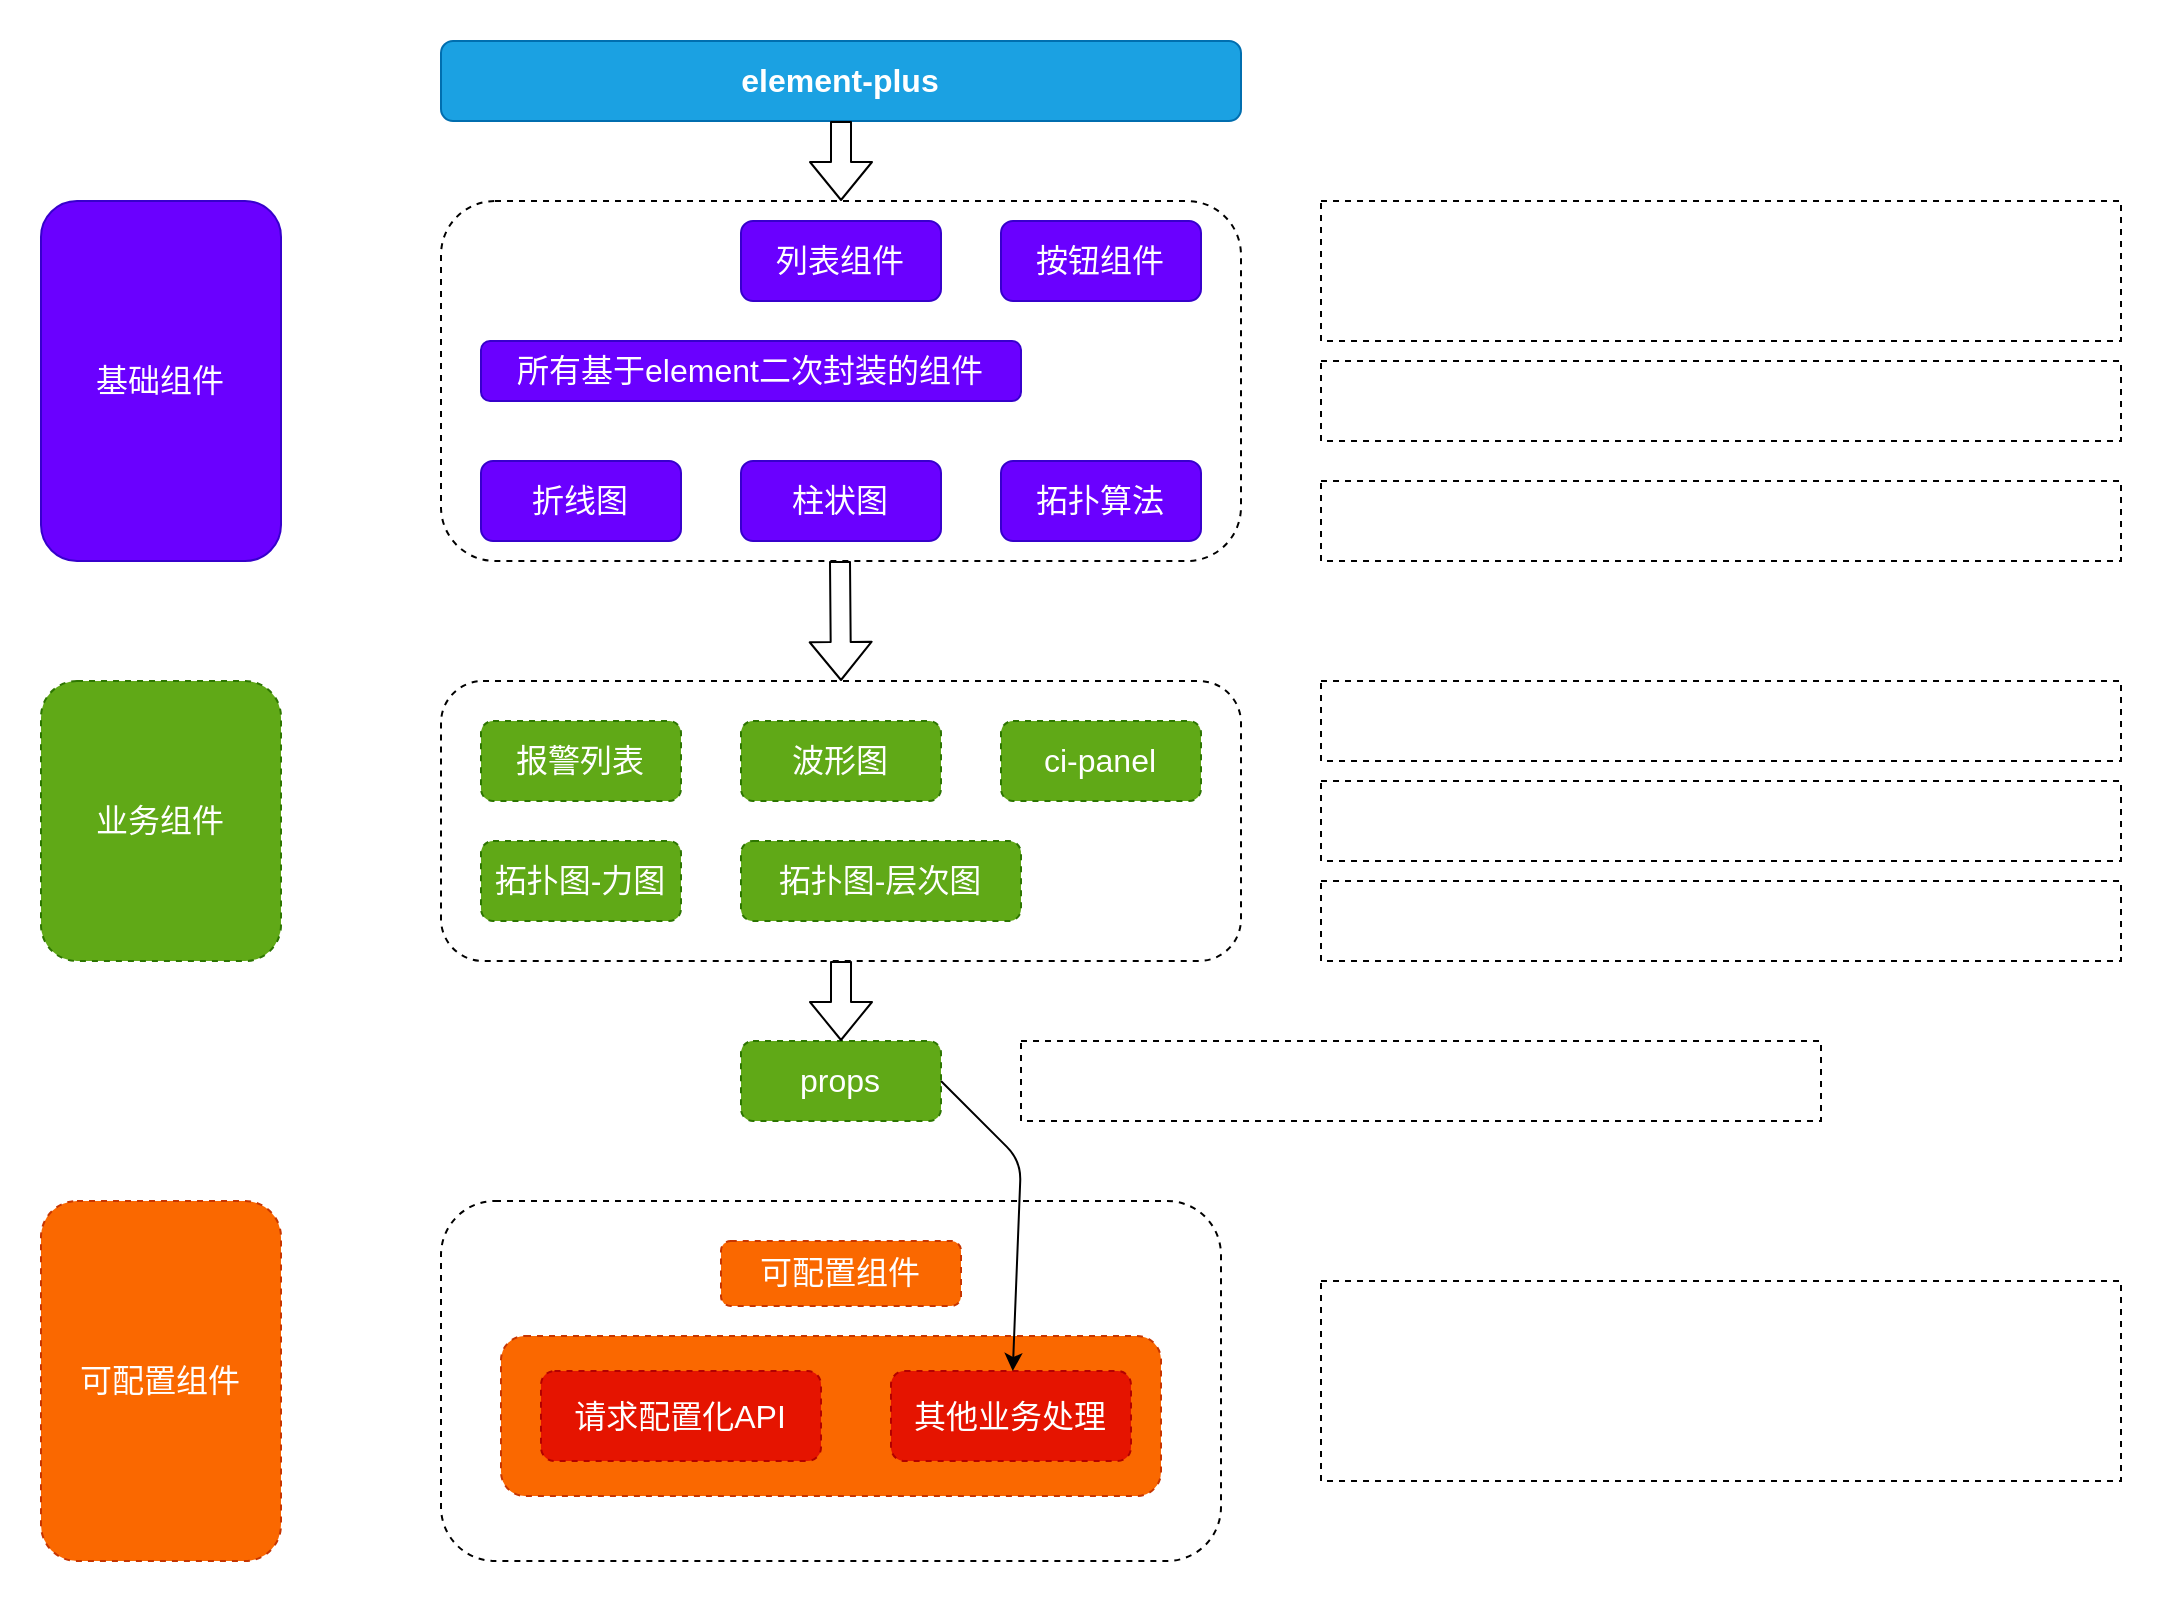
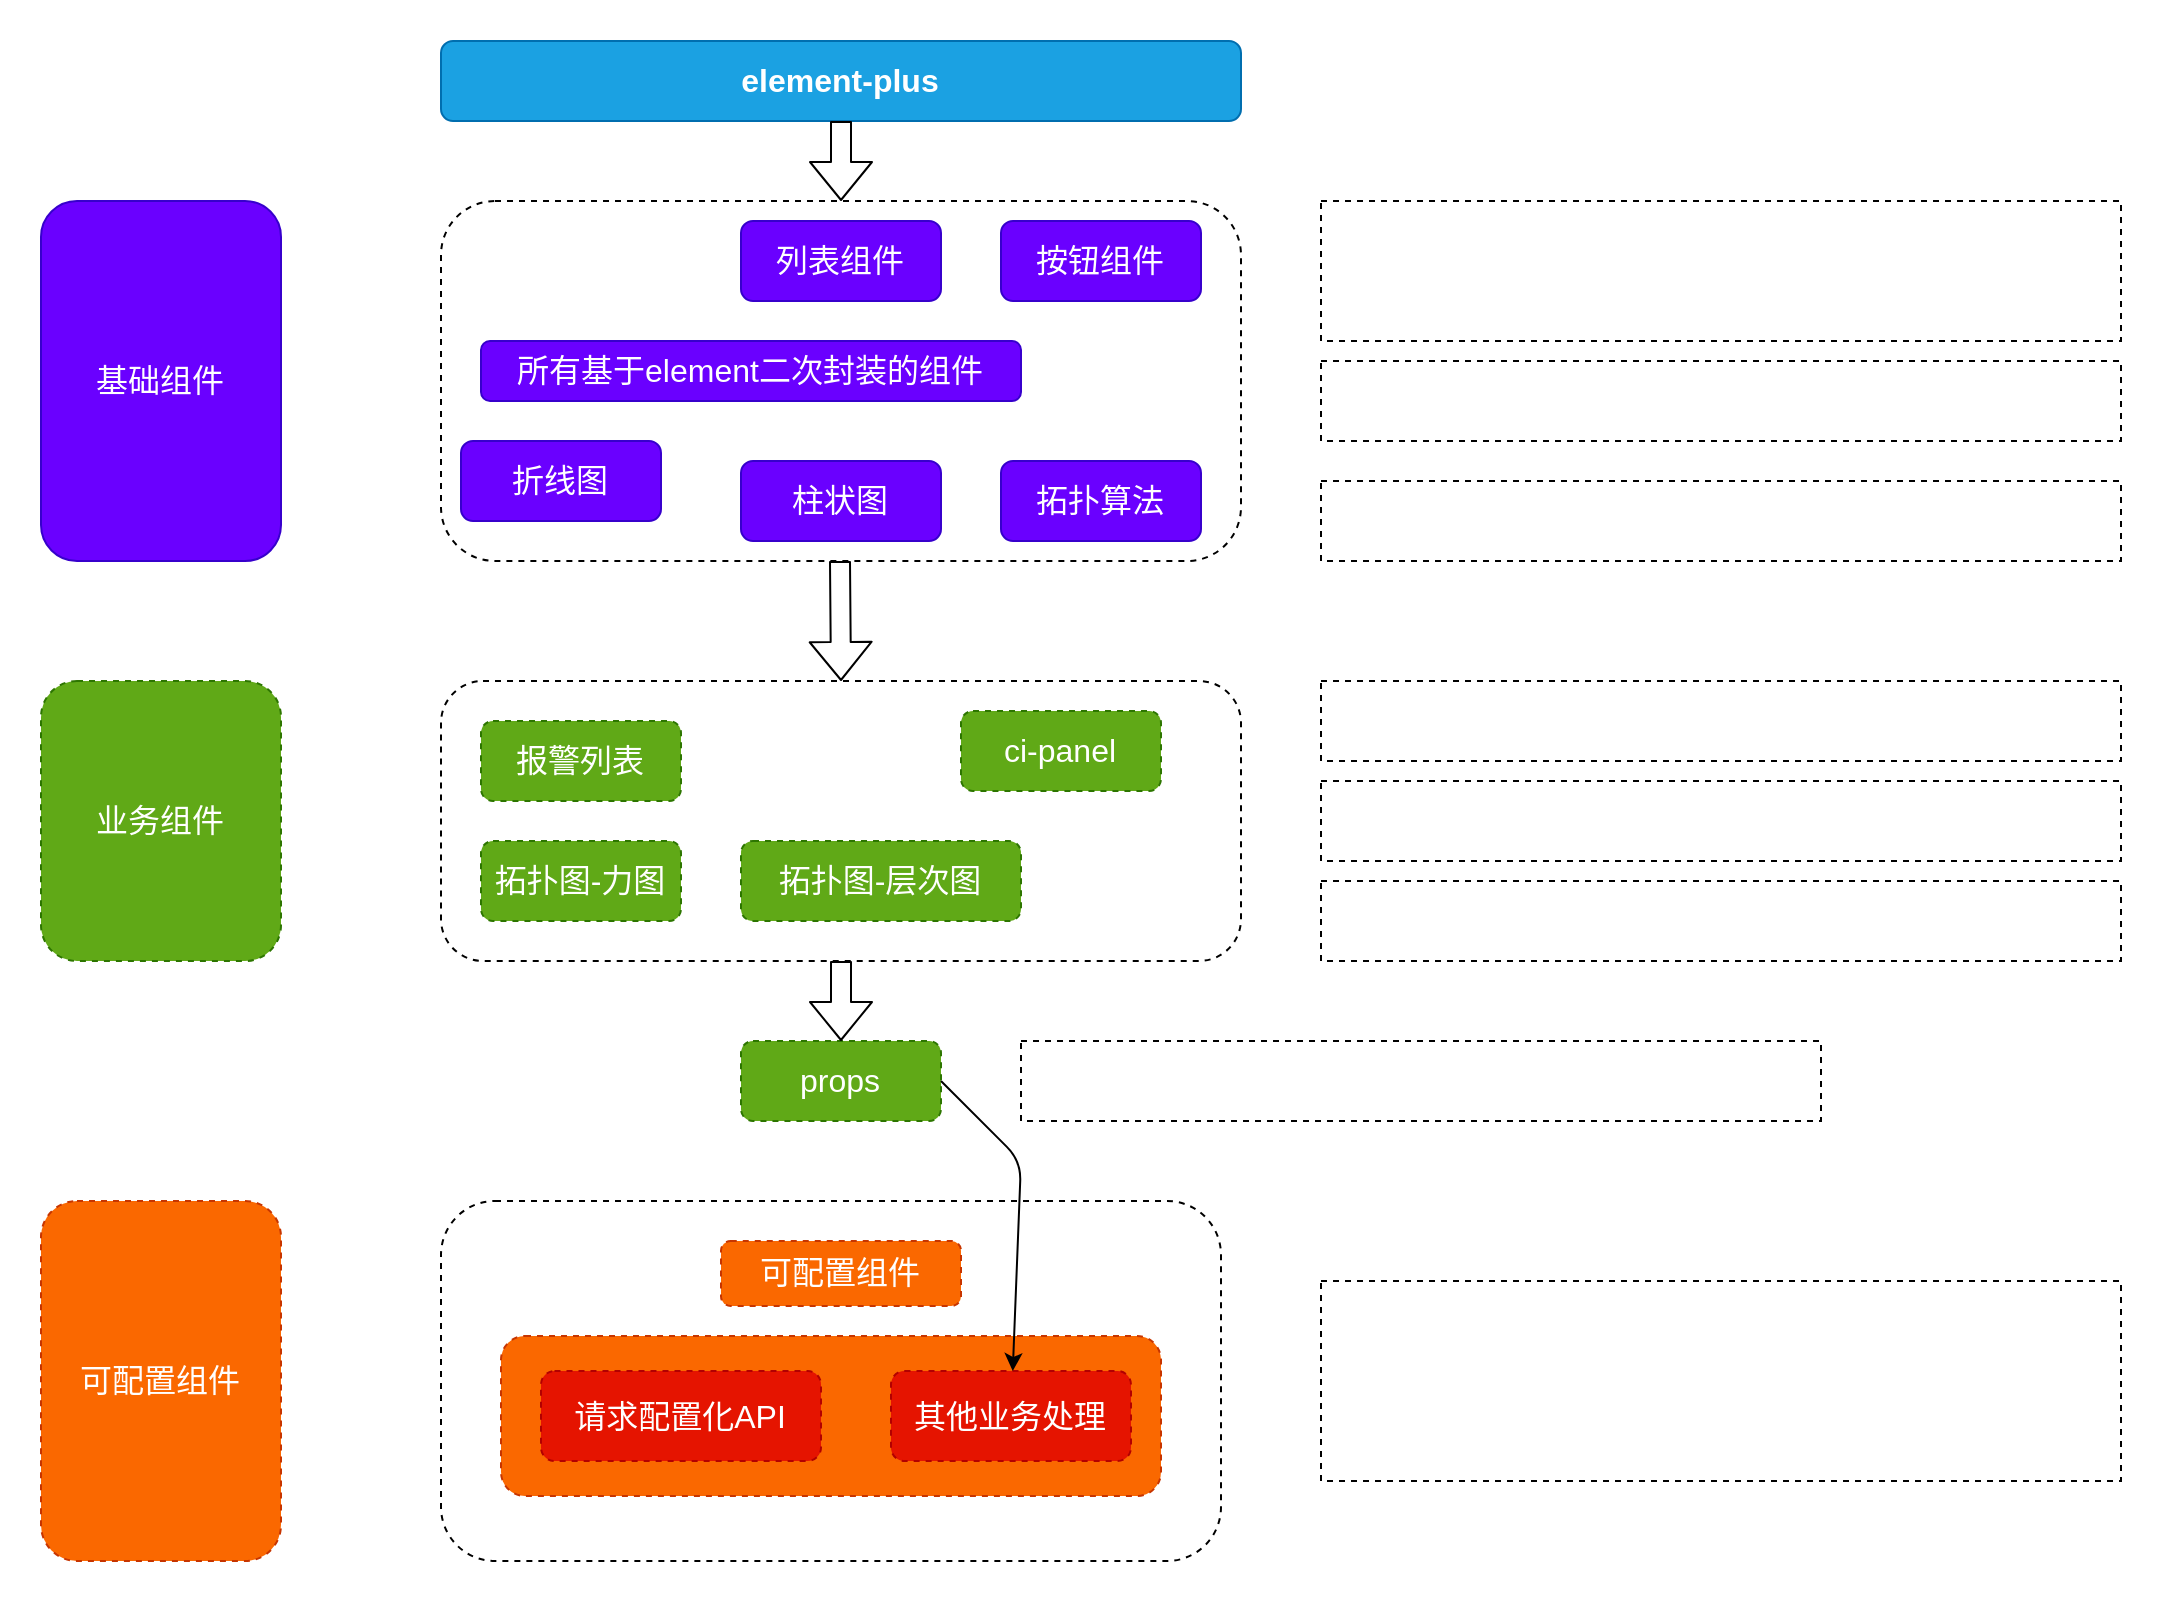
(581, 501) -> (561, 481)
(841, 761) -> none
(1101, 761) -> (1061, 751)
